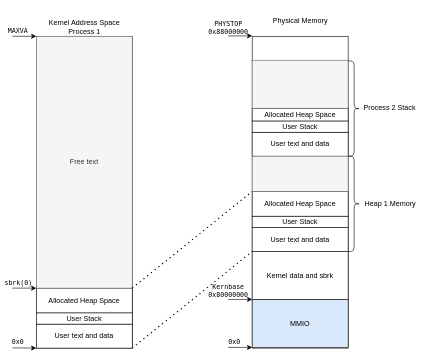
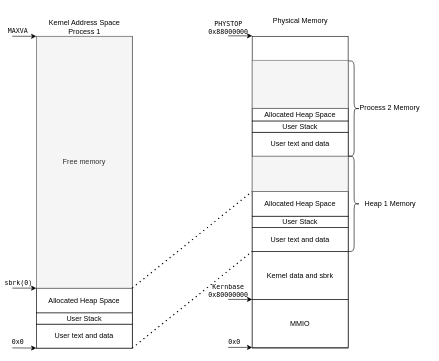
(390, 108) -> (390, 108)
(84, 162) -> (84, 162)
(300, 324) -> (300, 324)
